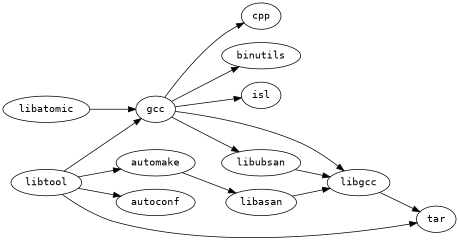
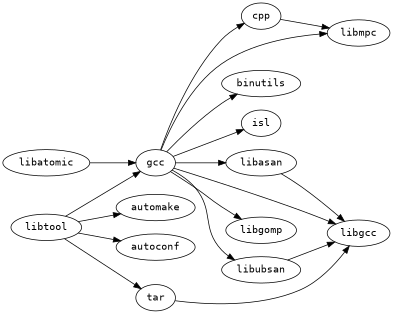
none -> (359, 33)
(206, 182) -> (197, 163)
(396, 200) -> (268, 300)
none -> (261, 230)
